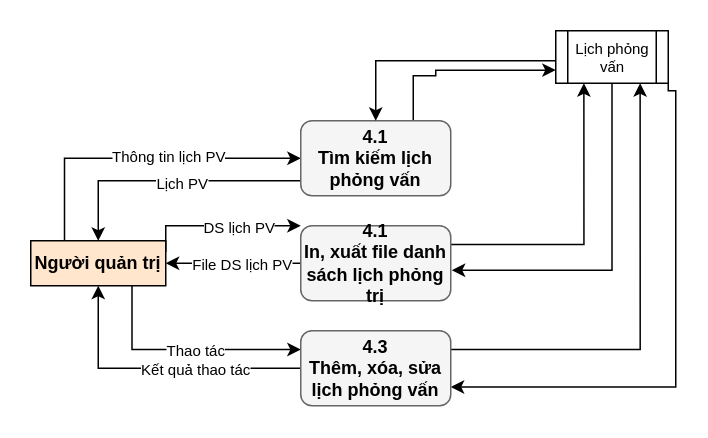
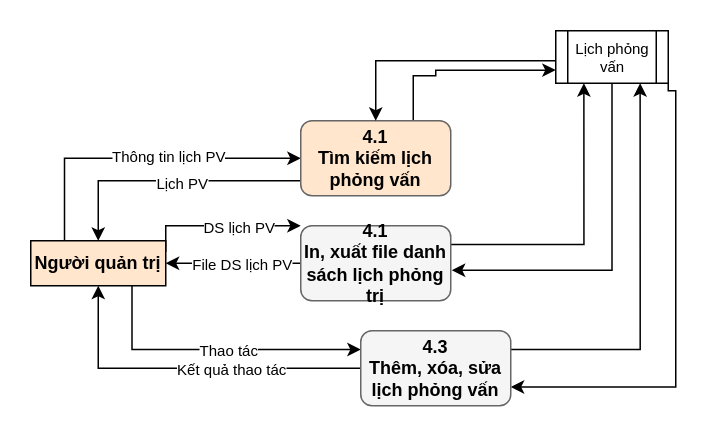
(376, 158) -> (376, 158)
(376, 368) -> (436, 368)
